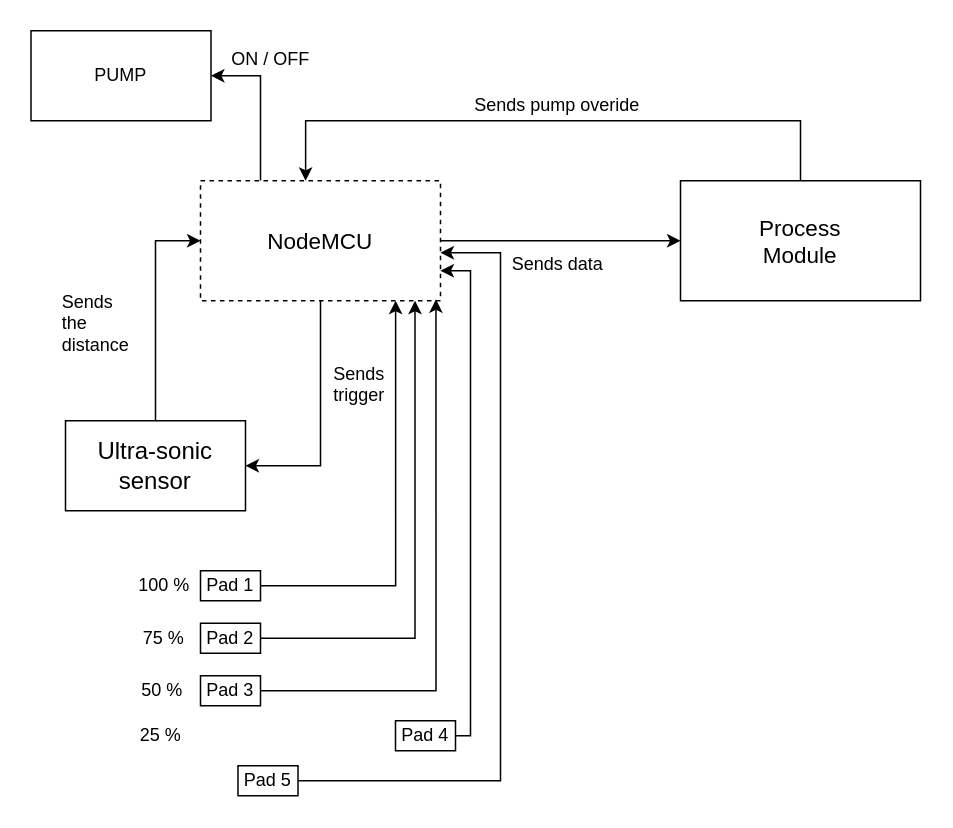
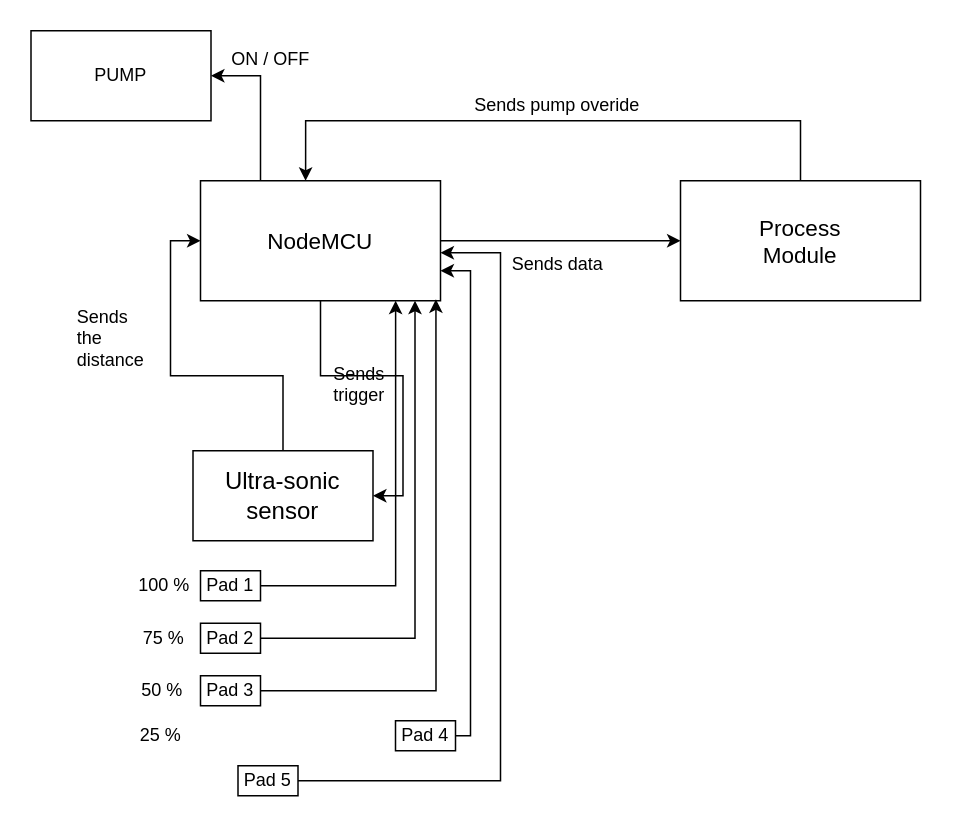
(320, 241) -> (320, 241)
(104, 317) -> (119, 332)
(155, 466) -> (283, 496)
